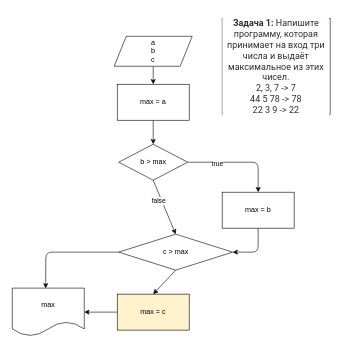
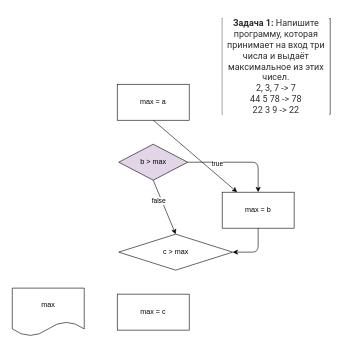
(153, 51) -> none
(153, 78) -> none
(153, 138) -> (195, 156)
(153, 162) -> (153, 162)
(49, 253) -> none
(173, 273) -> none
(89, 312) -> none
(153, 312) -> (153, 312)
